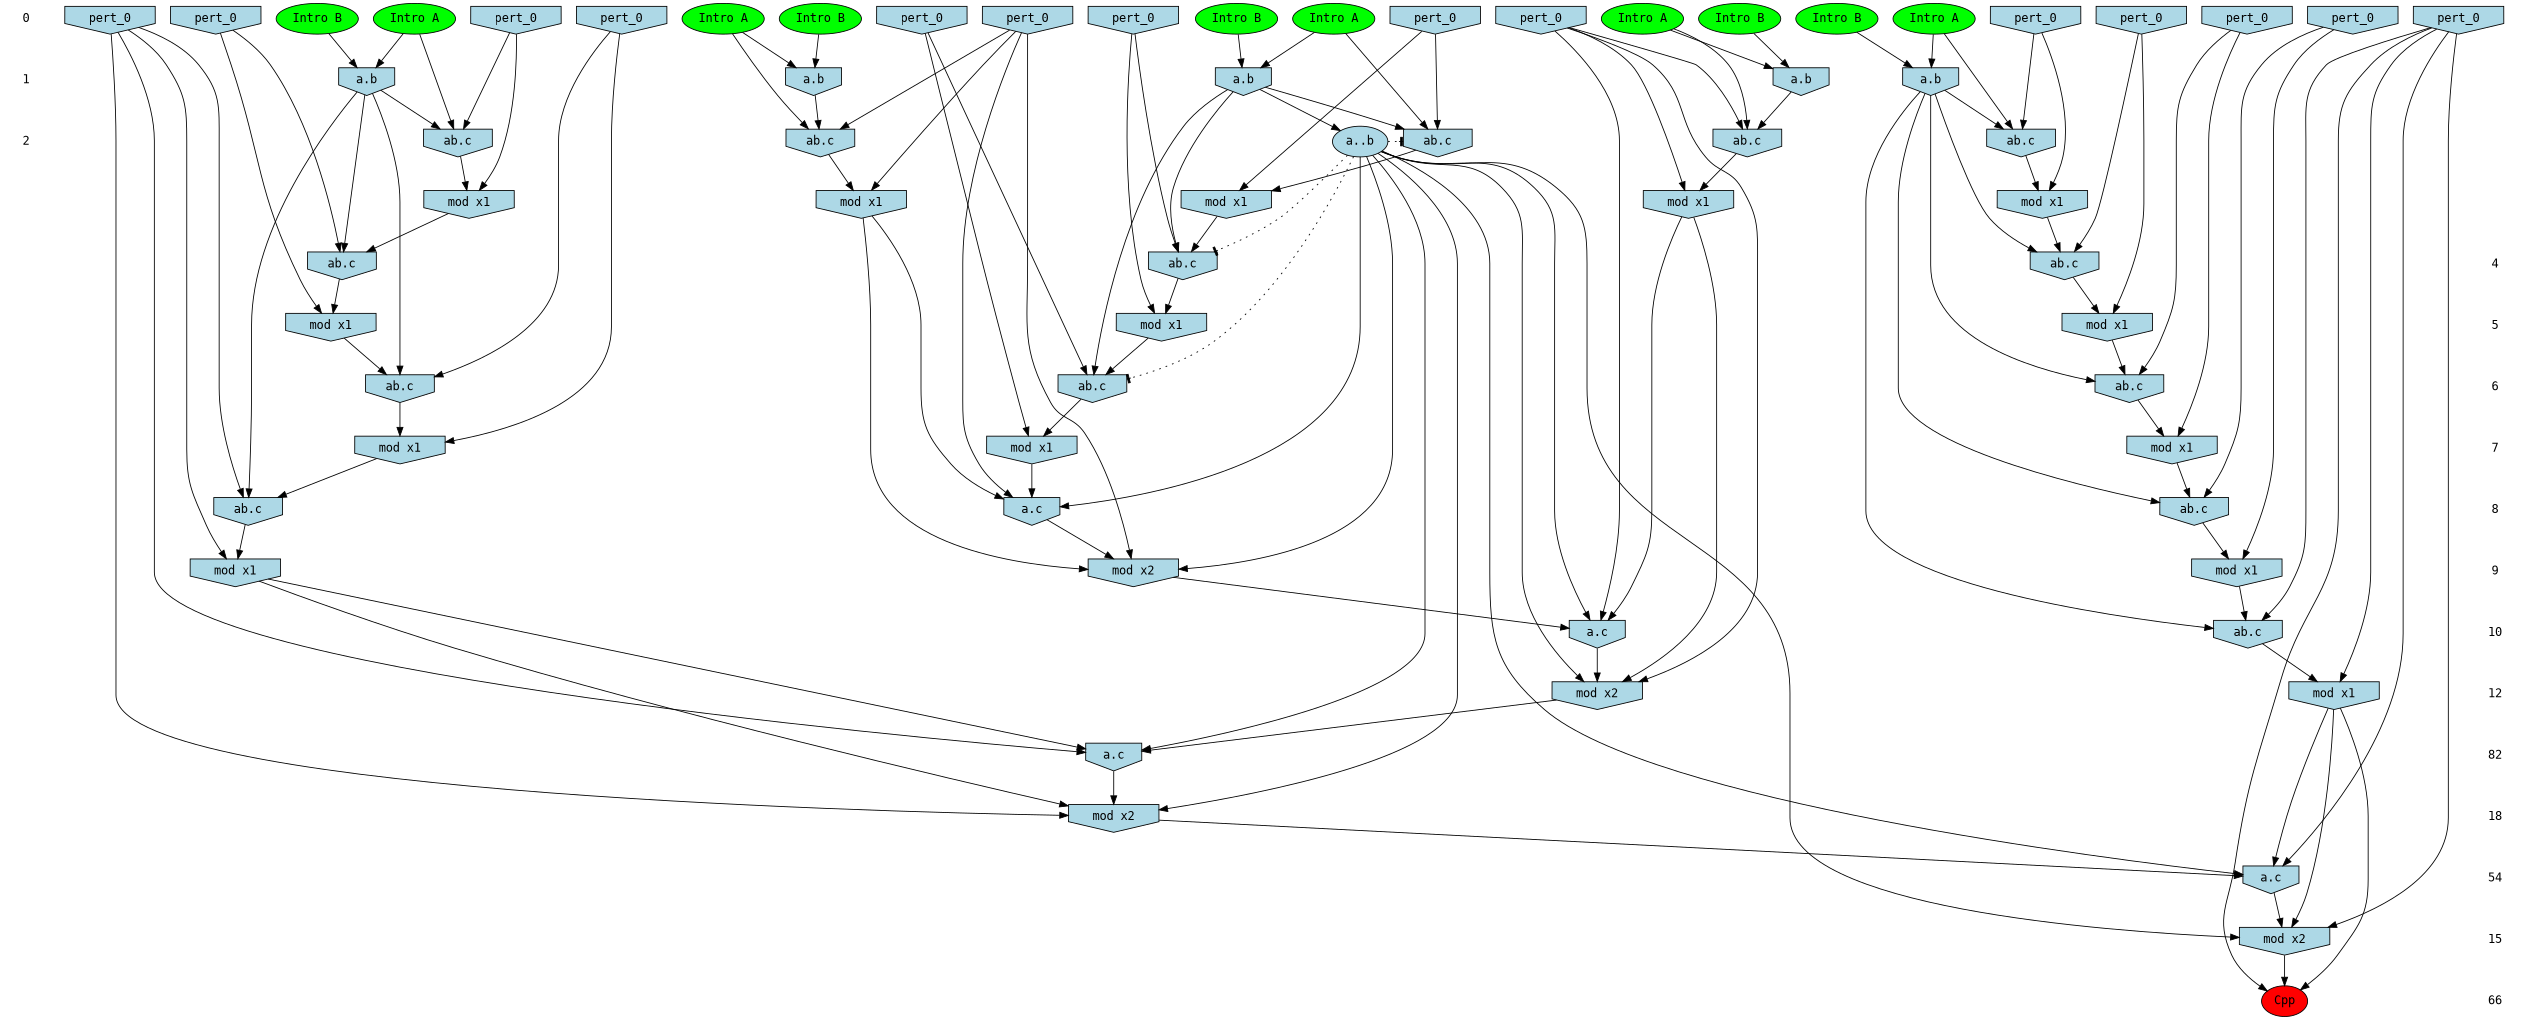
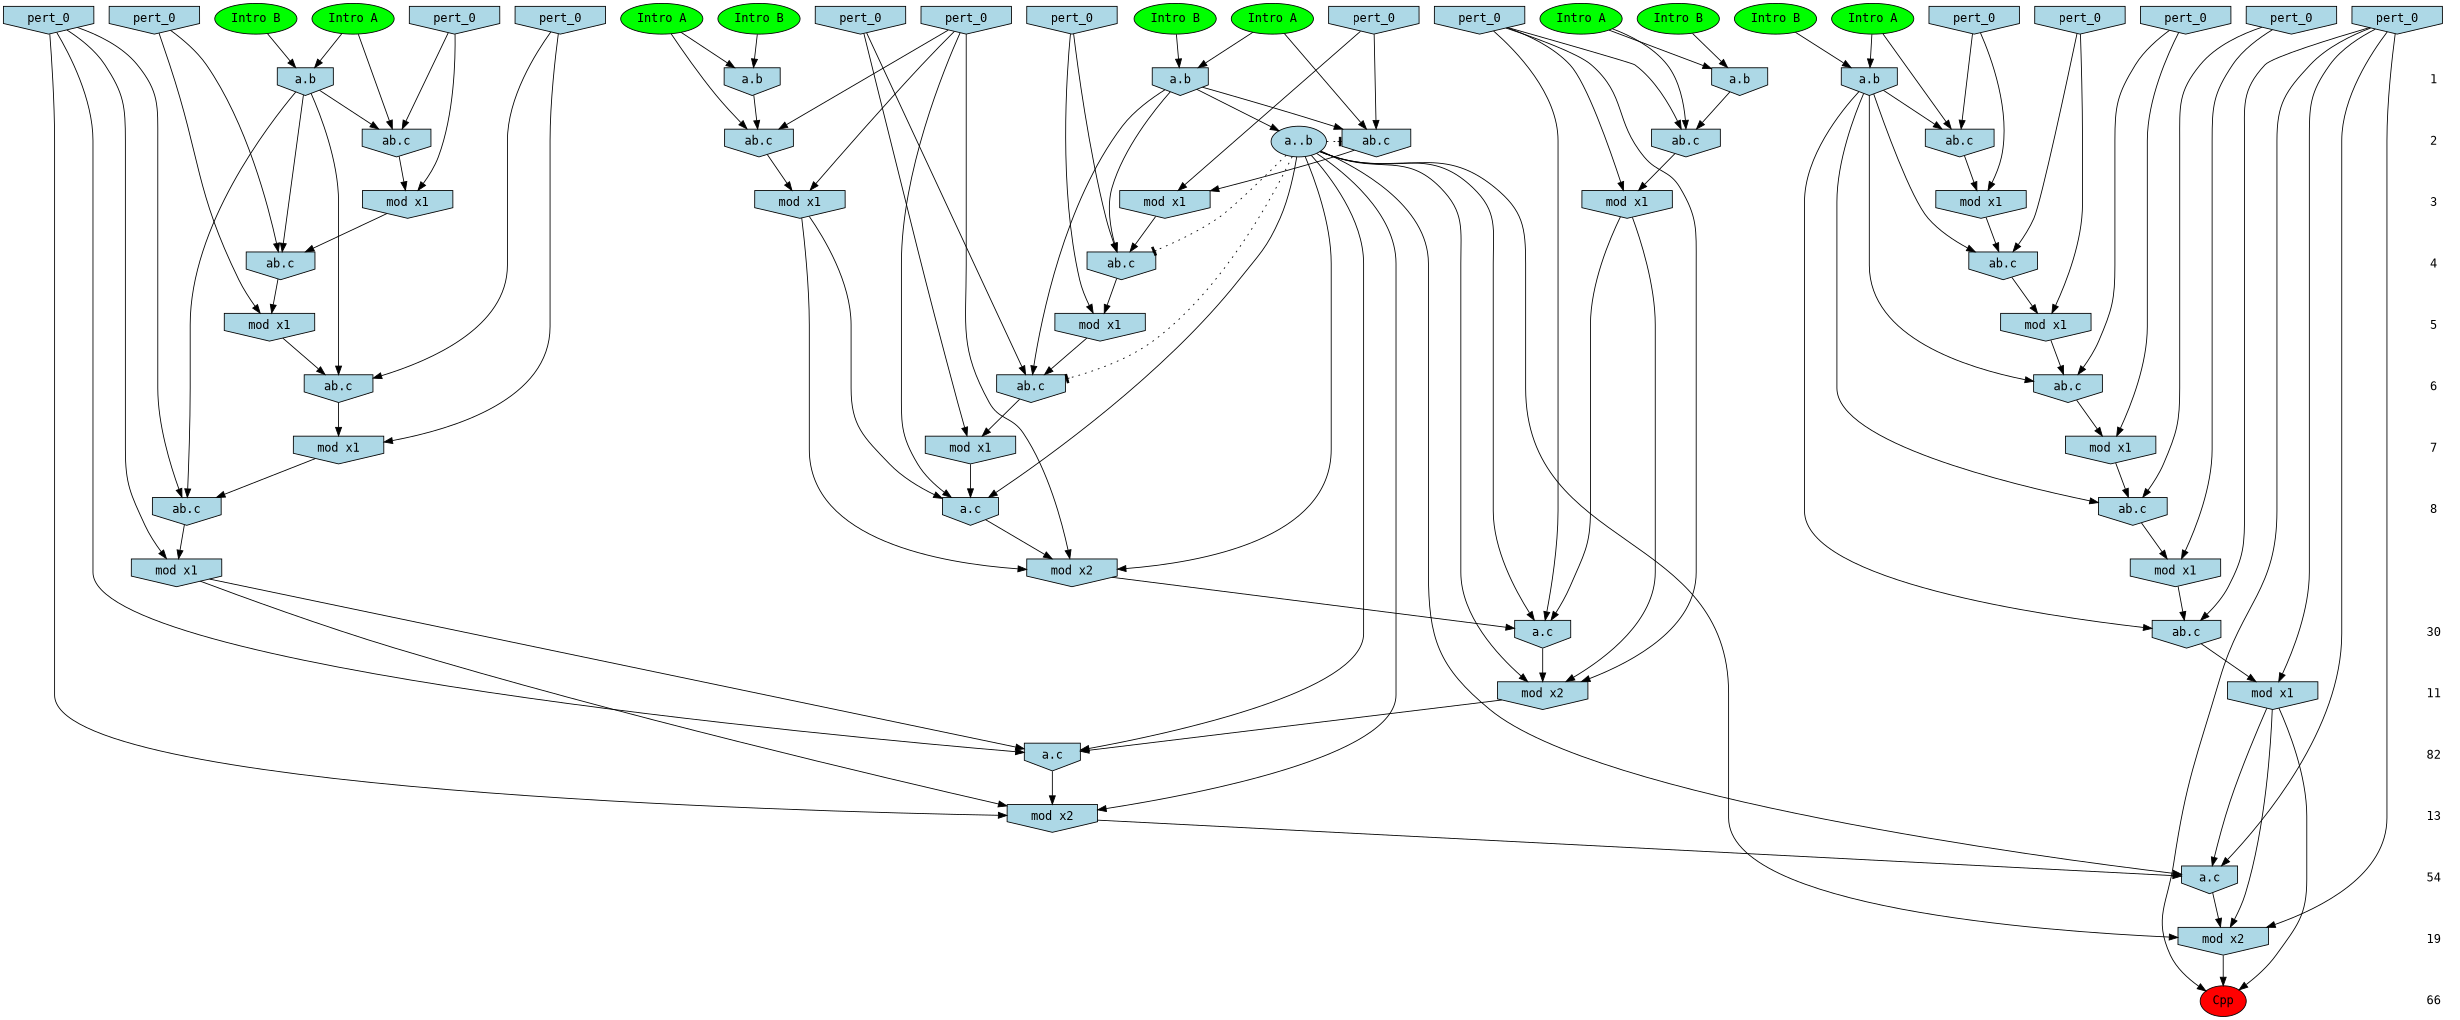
(26, 19) -> none
none -> (2434, 203)
(2495, 571) -> none
(2495, 633) -> (2434, 633)
(2495, 694) -> (2434, 694)
(2495, 817) -> (2434, 817)
(2495, 940) -> (2434, 940)
